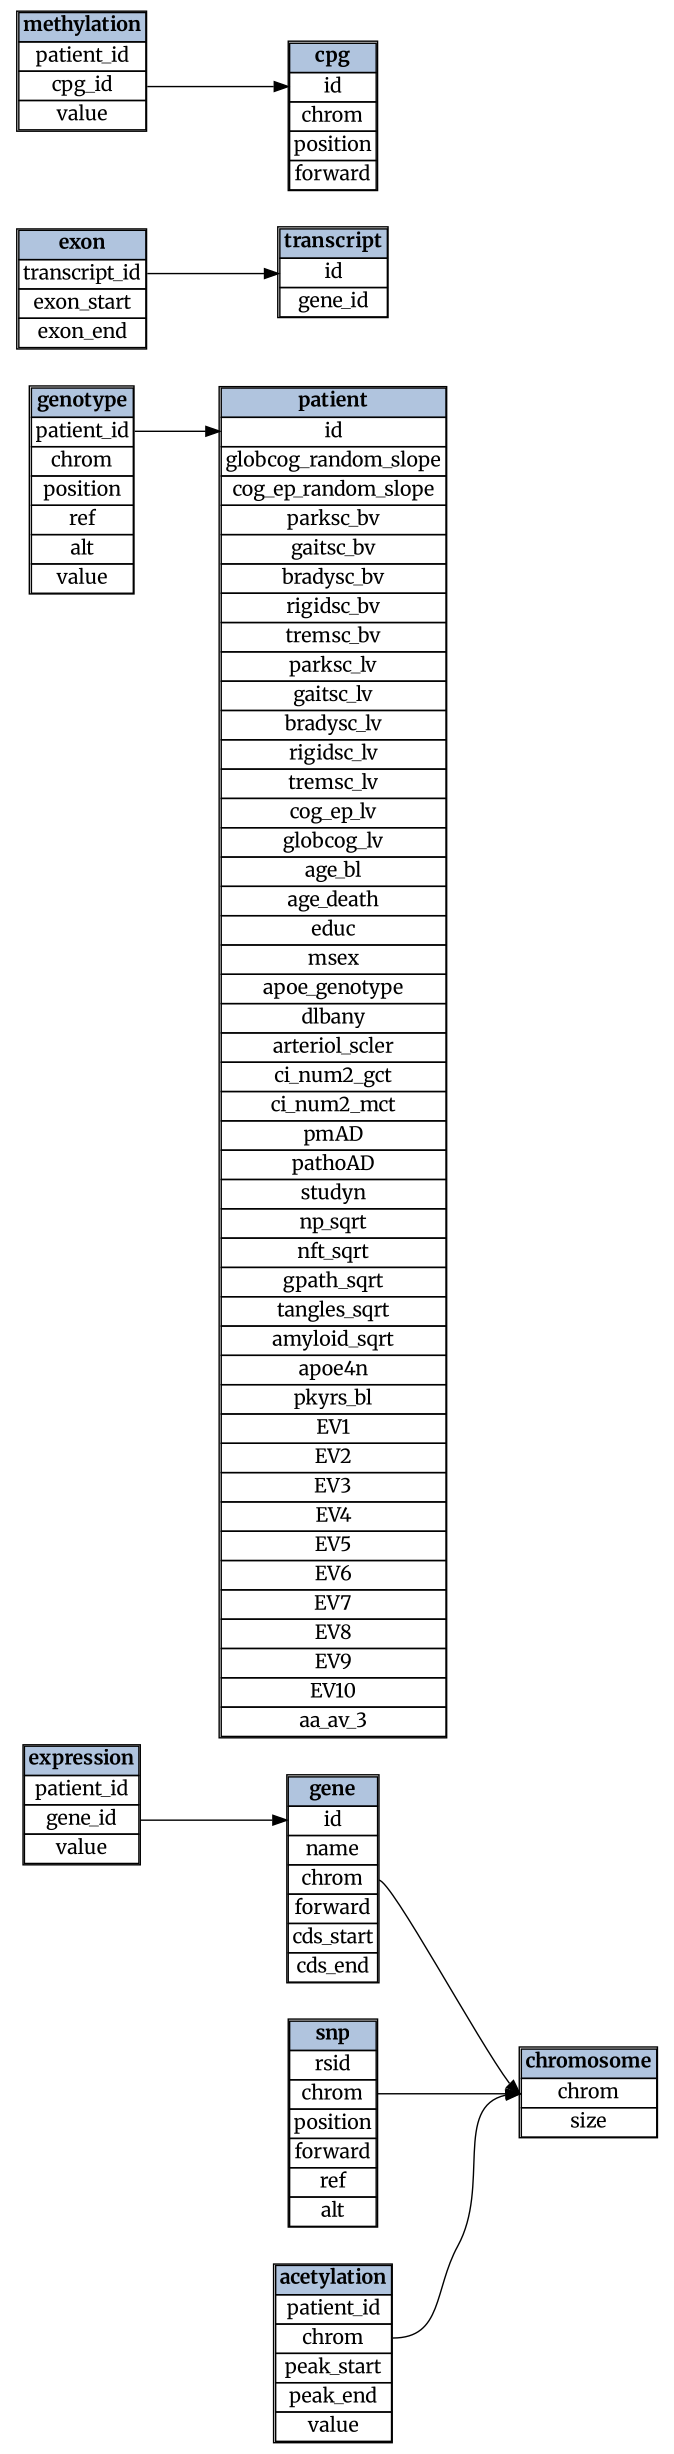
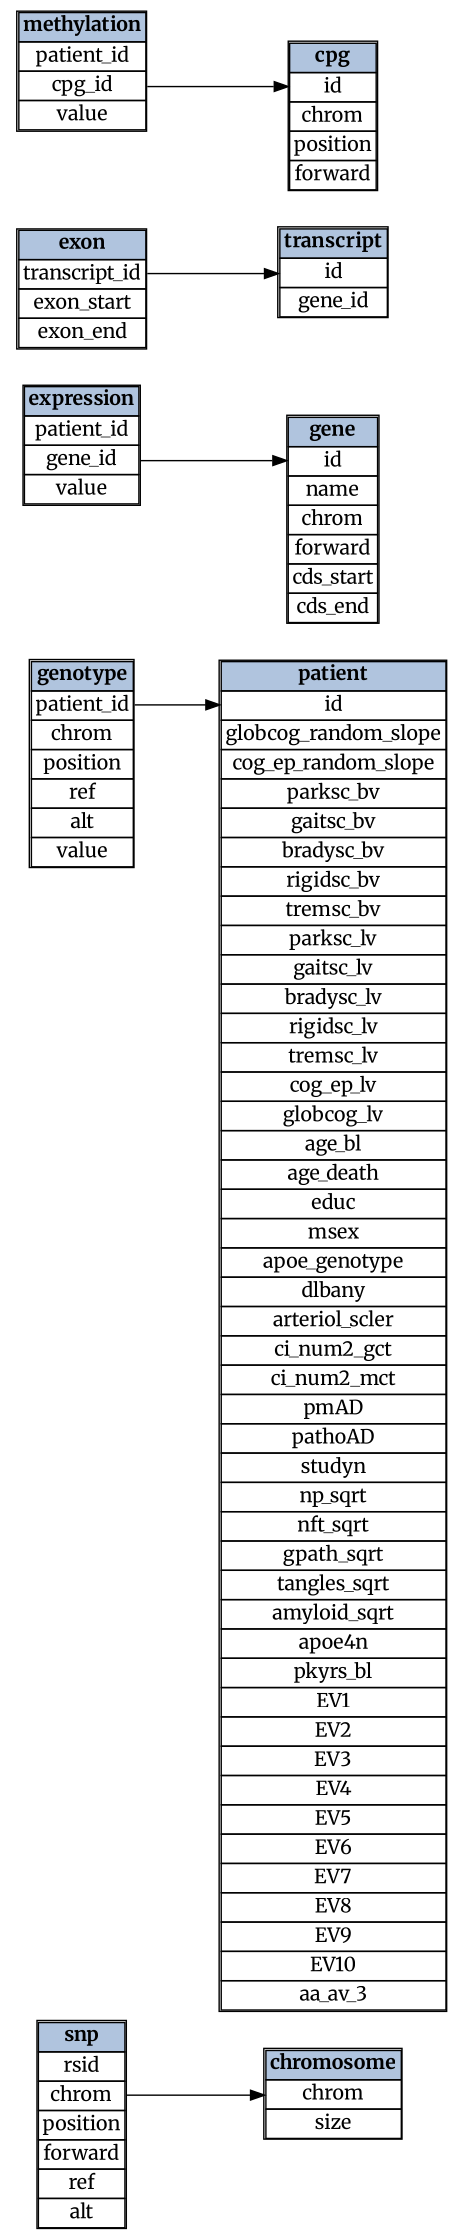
(446, 1981) -> none
(333, 2353) -> none
